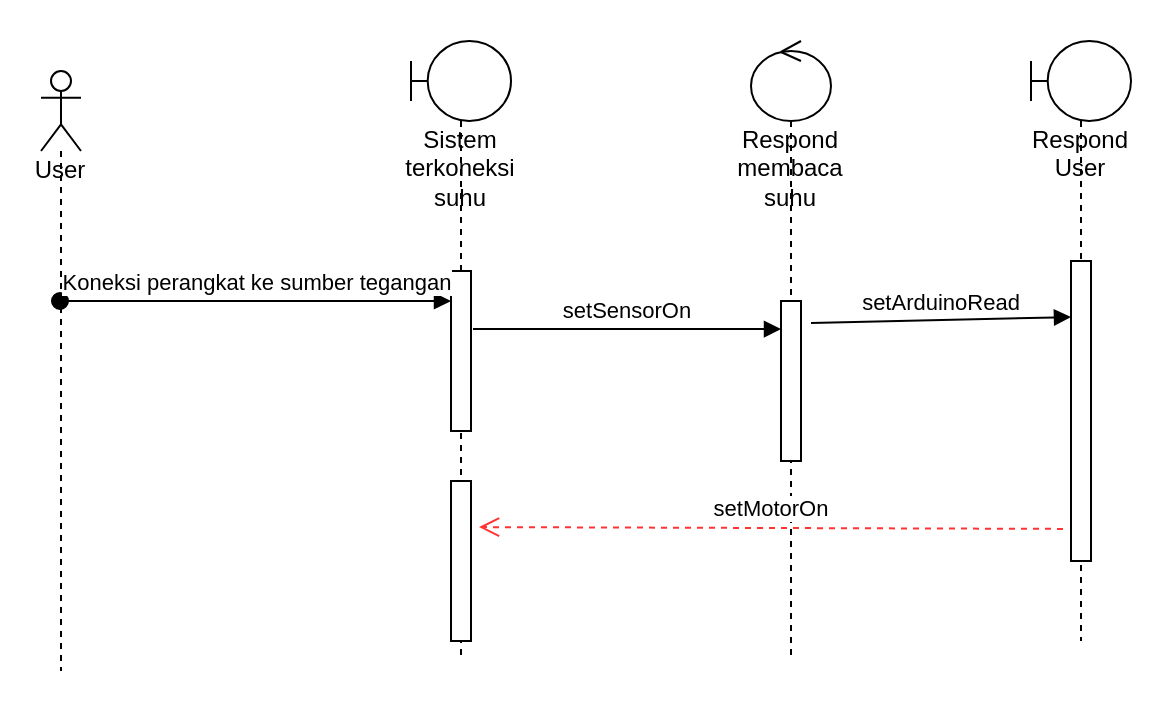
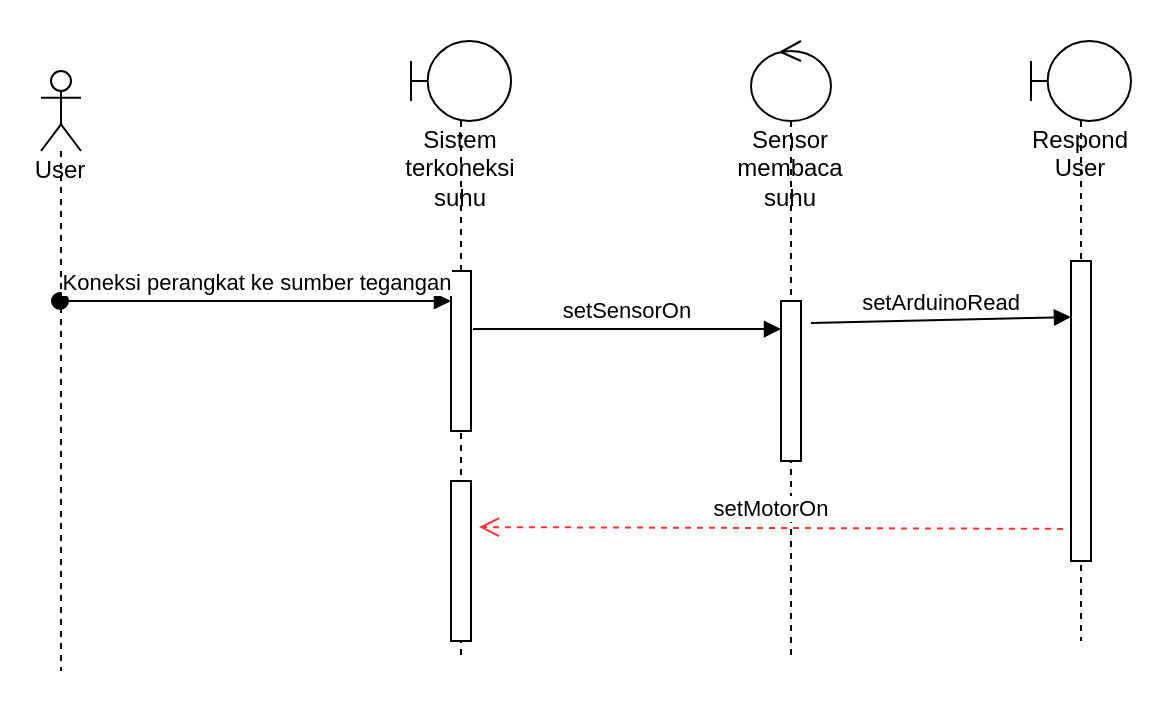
(791, 185) -> (791, 185)
